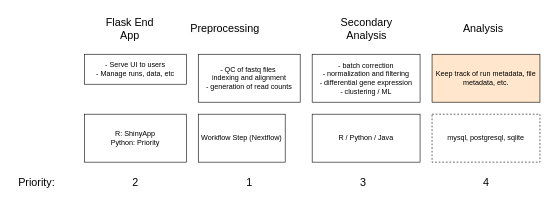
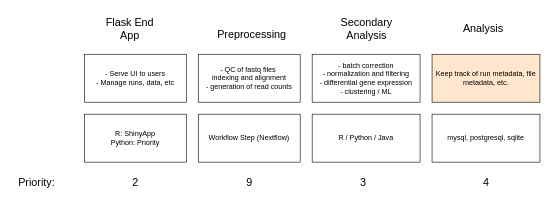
(222, 30) -> (249, 36)
(135, 69) -> (135, 78)
(242, 138) -> (249, 138)
(486, 138) -> (486, 138)
(250, 183) -> (250, 183)
